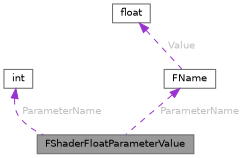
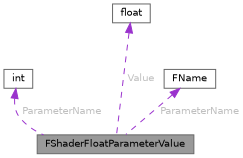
(164, 50) -> (123, 84)
